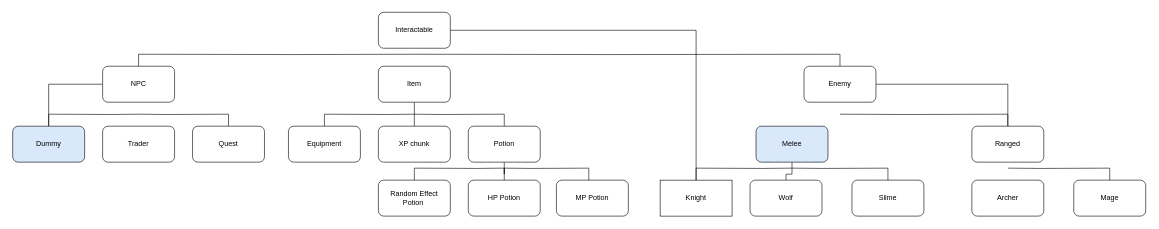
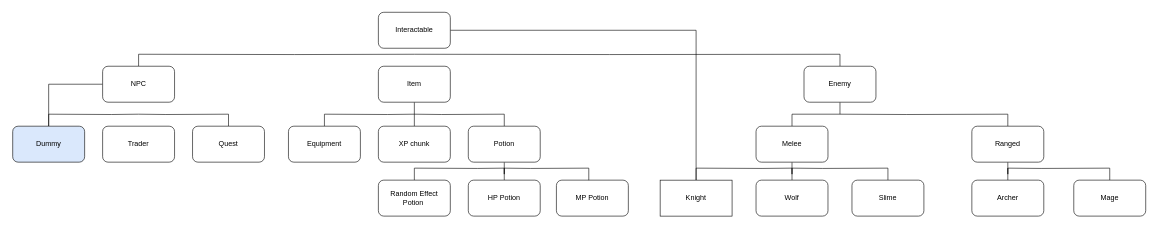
(956, 84) -> (816, 114)
(792, 144) -> (792, 144)
none -> (1008, 171)
(786, 198) -> (792, 198)
